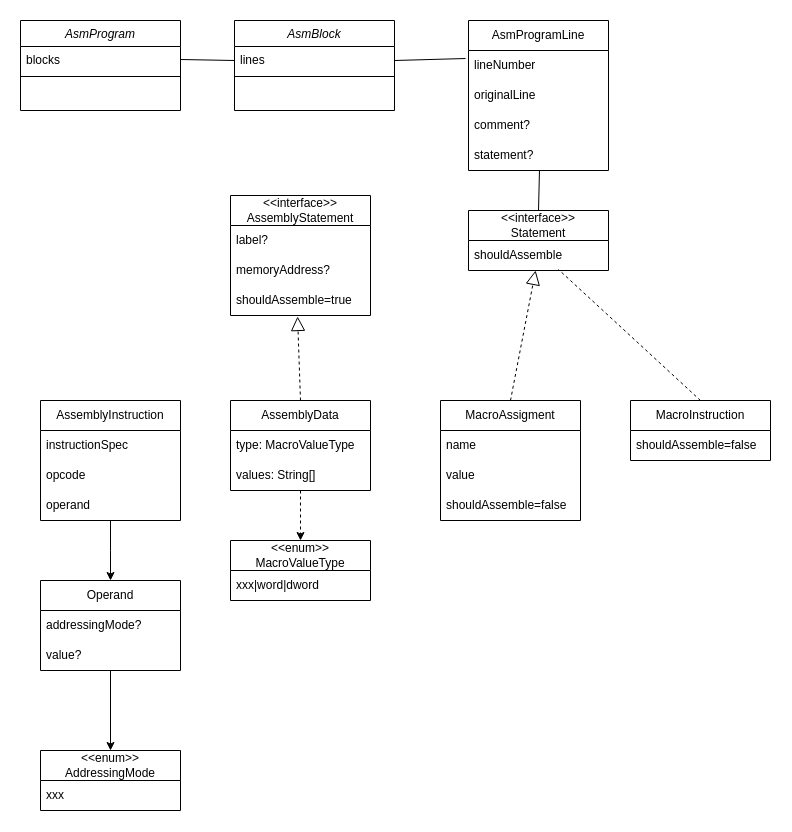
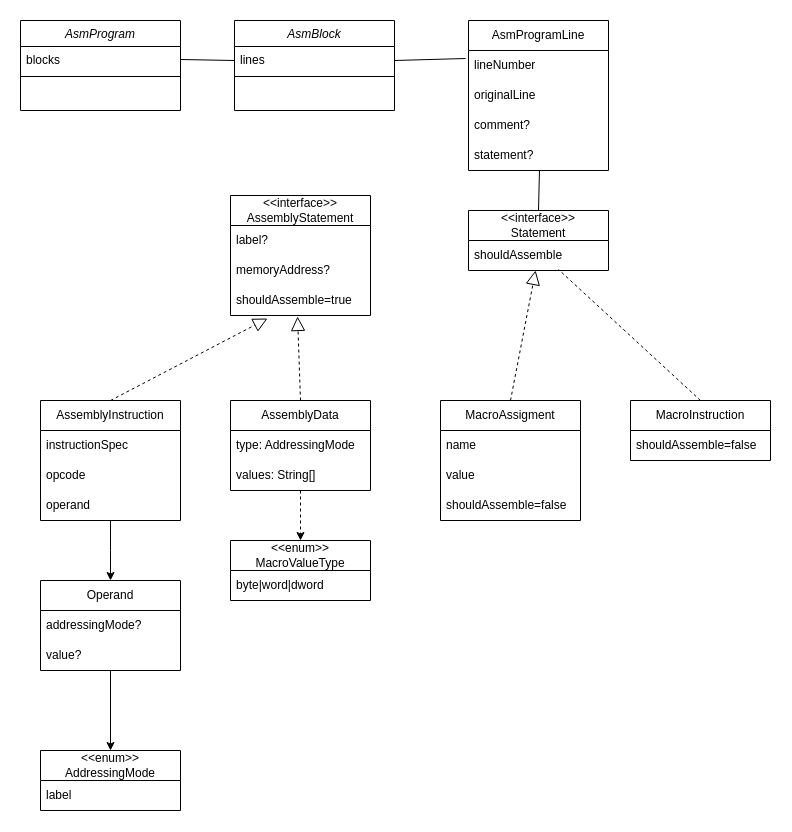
none -> (183, 363)
(299, 446) -> (299, 446)
(280, 586) -> (284, 586)
(57, 796) -> (60, 796)
